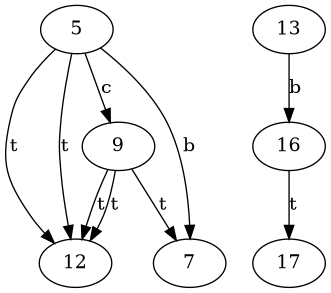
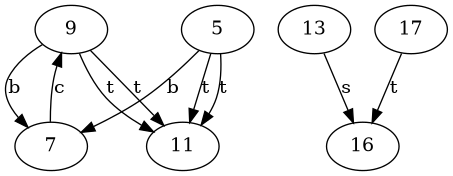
(95, 82) -> (52, 94)
(296, 88) -> (347, 88)
(289, 198) -> (390, 82)
(163, 205) -> (15, 88)
(76, 263) -> (183, 146)
